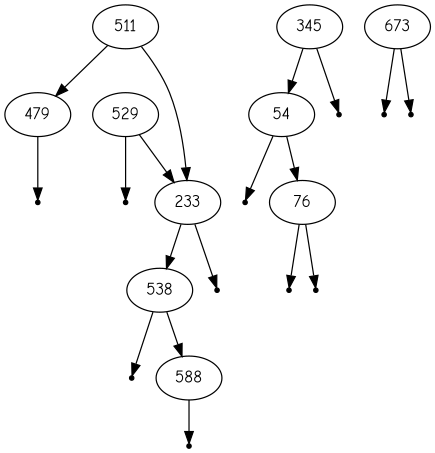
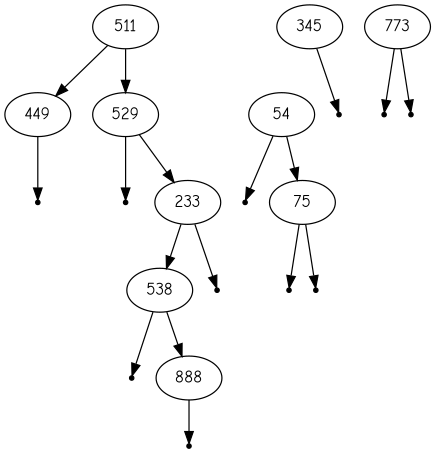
(398, 27) -> (398, 27)
(298, 65) -> none
(173, 103) -> (126, 65)
(38, 115) -> (38, 115)
(302, 202) -> (302, 202)
(189, 378) -> (189, 378)
